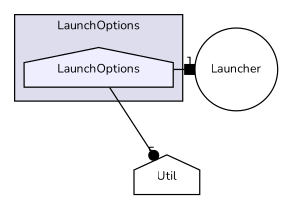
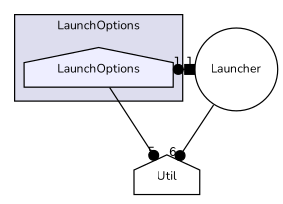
none -> (190, 69)
none -> (198, 128)
